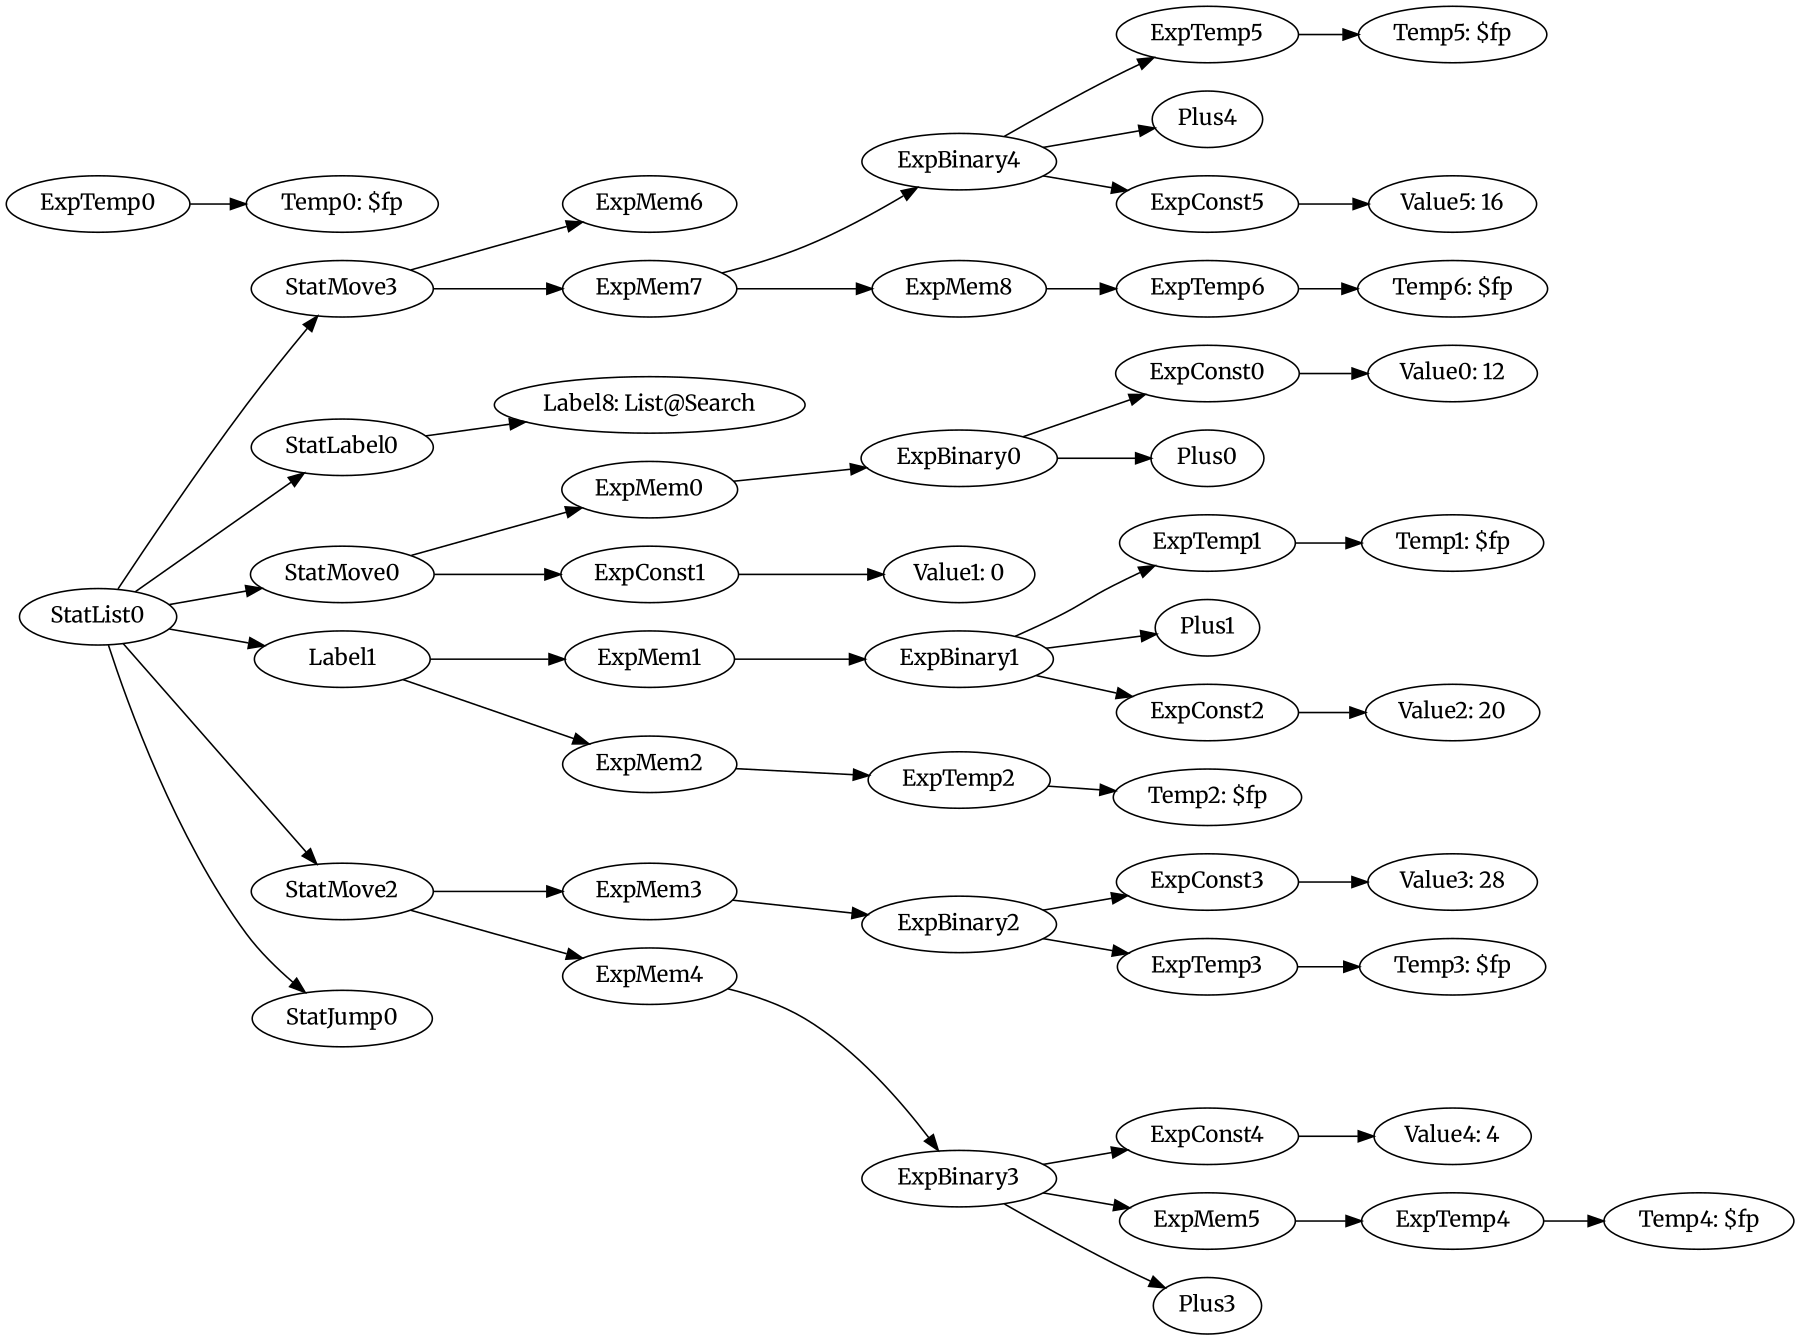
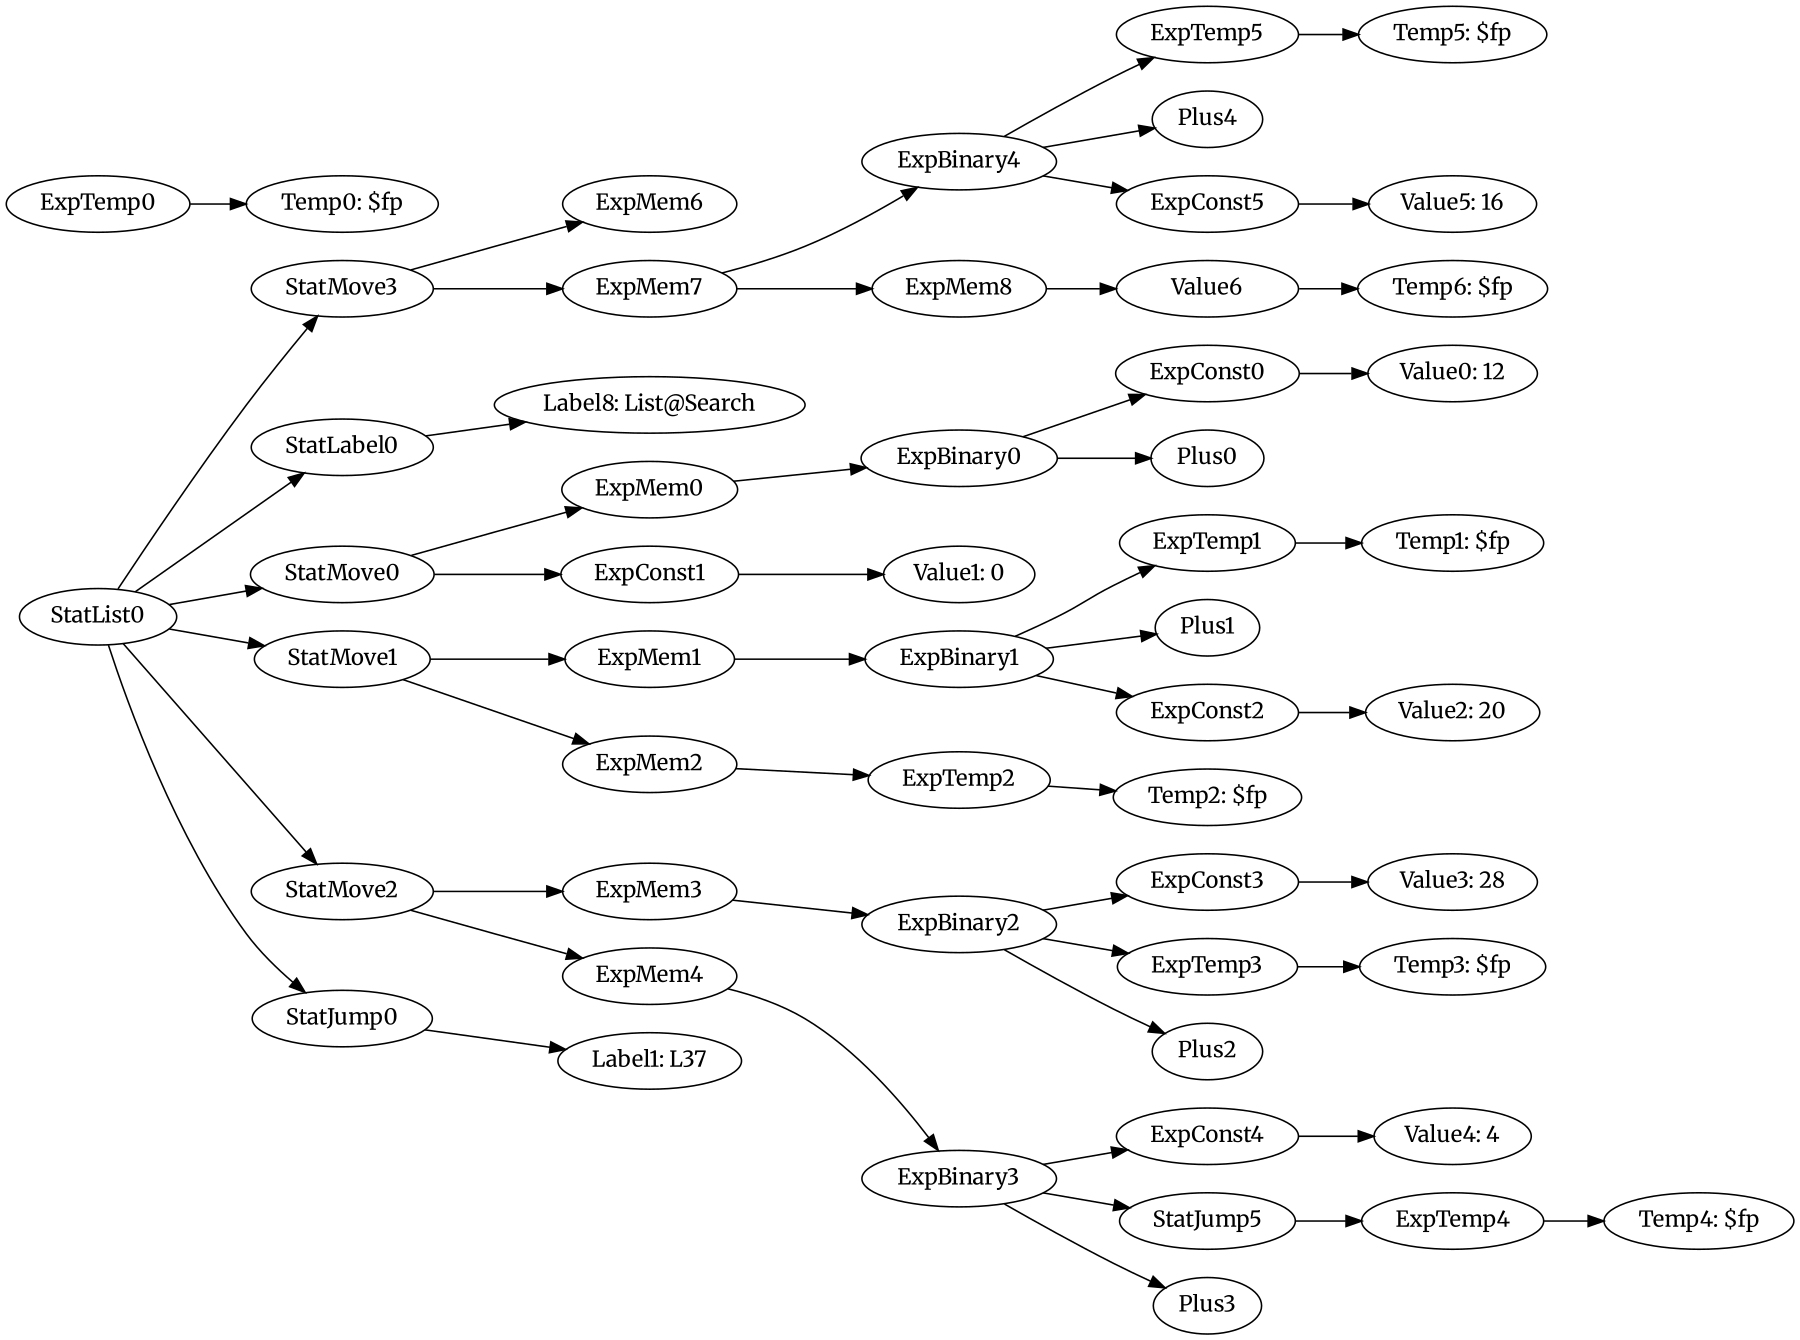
(1207, 289) -> (1207, 289)
(342, 659) -> (342, 659)
none -> (1207, 1052)
none -> (650, 1061)
(1207, 1221) -> (1207, 1221)
